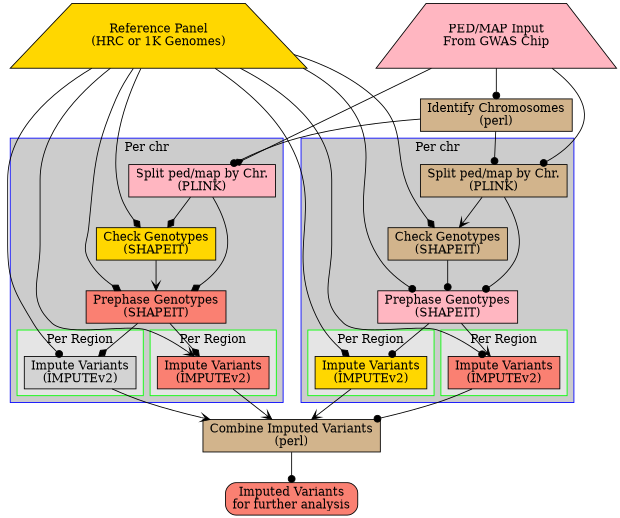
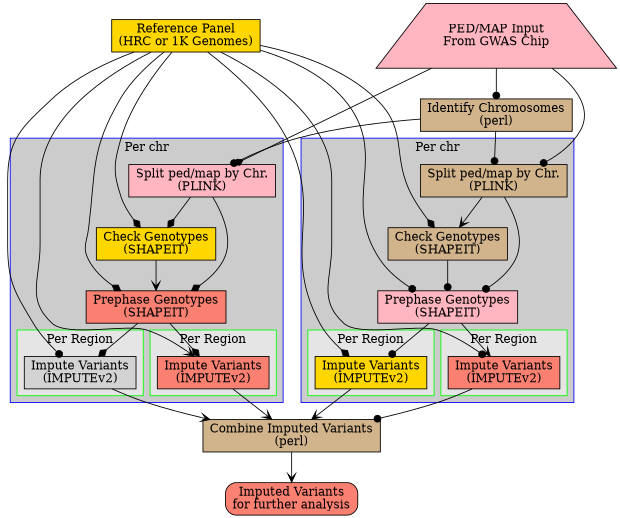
(159, 36) -> (186, 36)
(292, 464) -> (292, 463)
